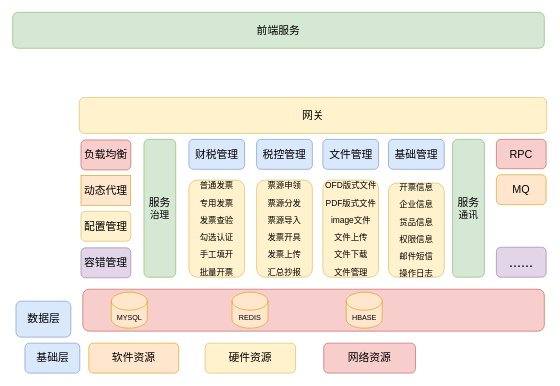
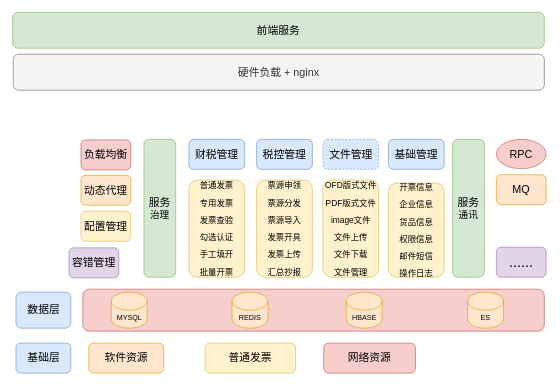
none -> (279, 72)
(313, 116) -> none
(521, 154) -> (521, 154)
(351, 155) -> (351, 155)
(106, 191) -> (106, 191)
(106, 263) -> (94, 263)
none -> (486, 311)
(43, 320) -> (43, 311)
(52, 359) -> (43, 359)
(134, 359) -> (126, 359)
(250, 359) -> (250, 359)
